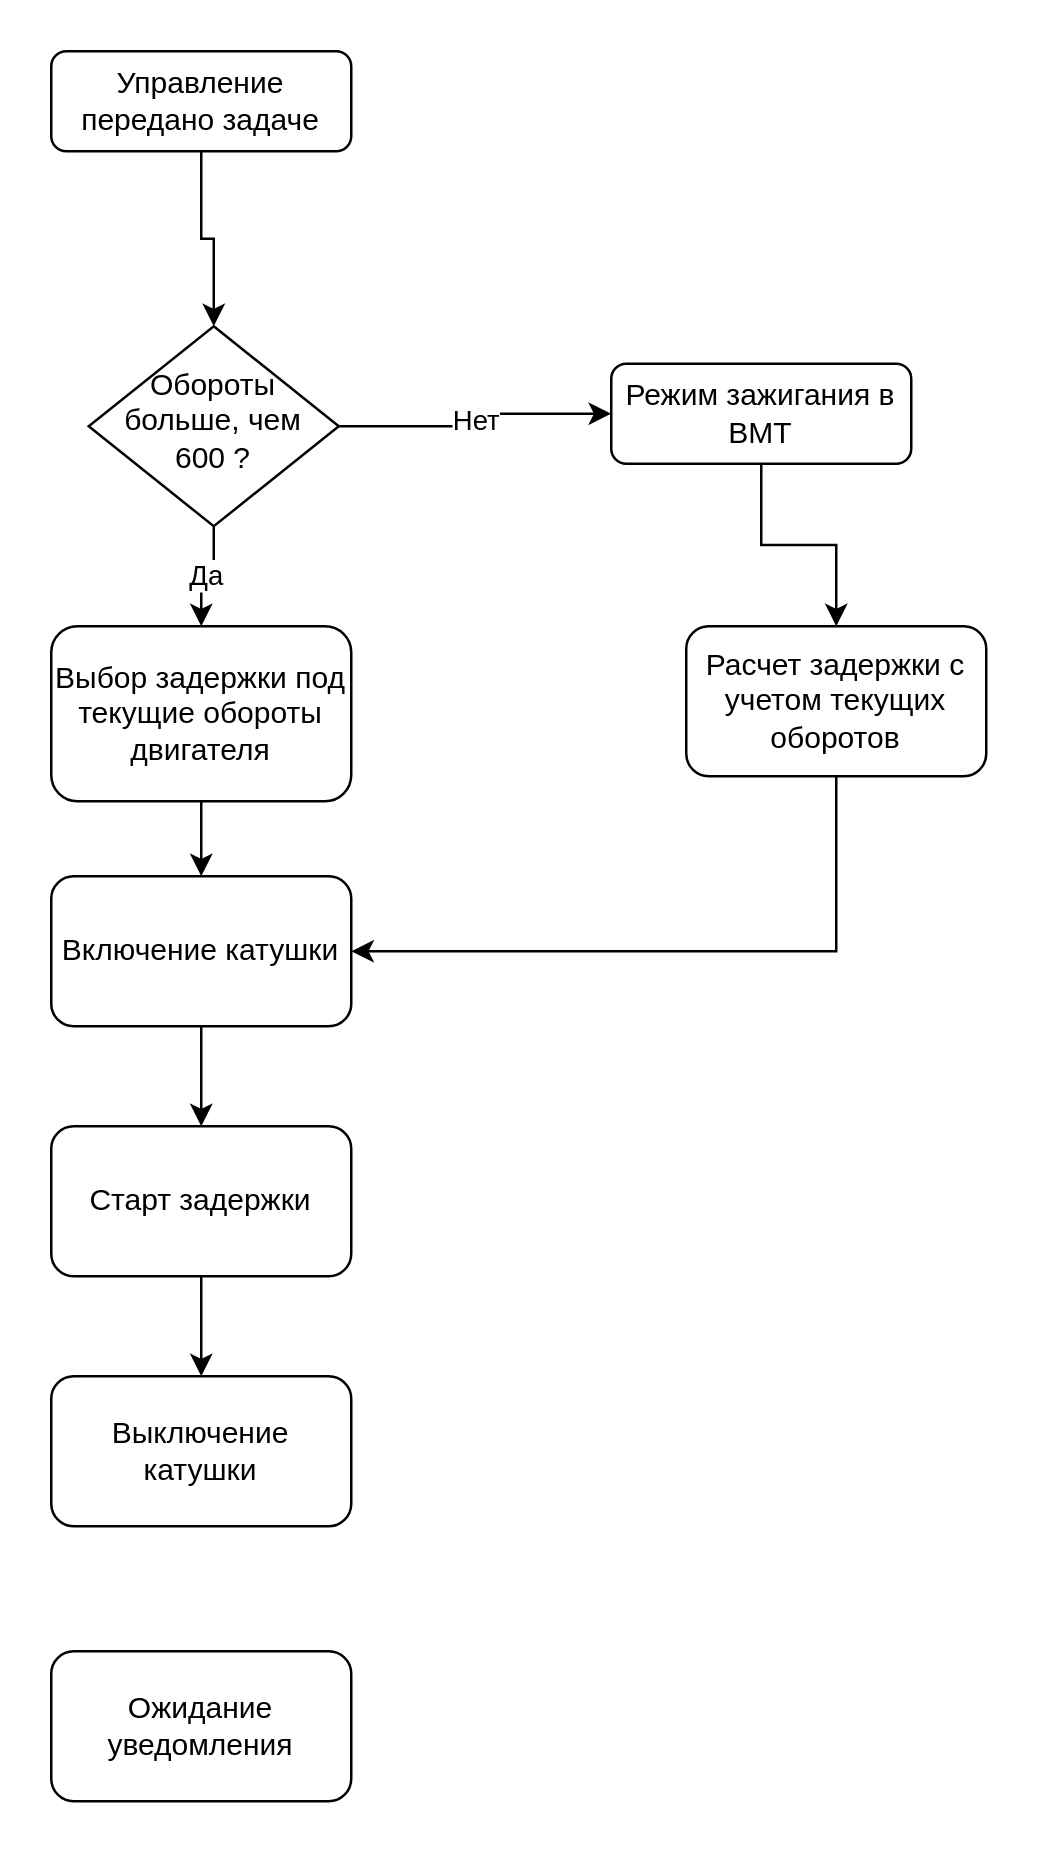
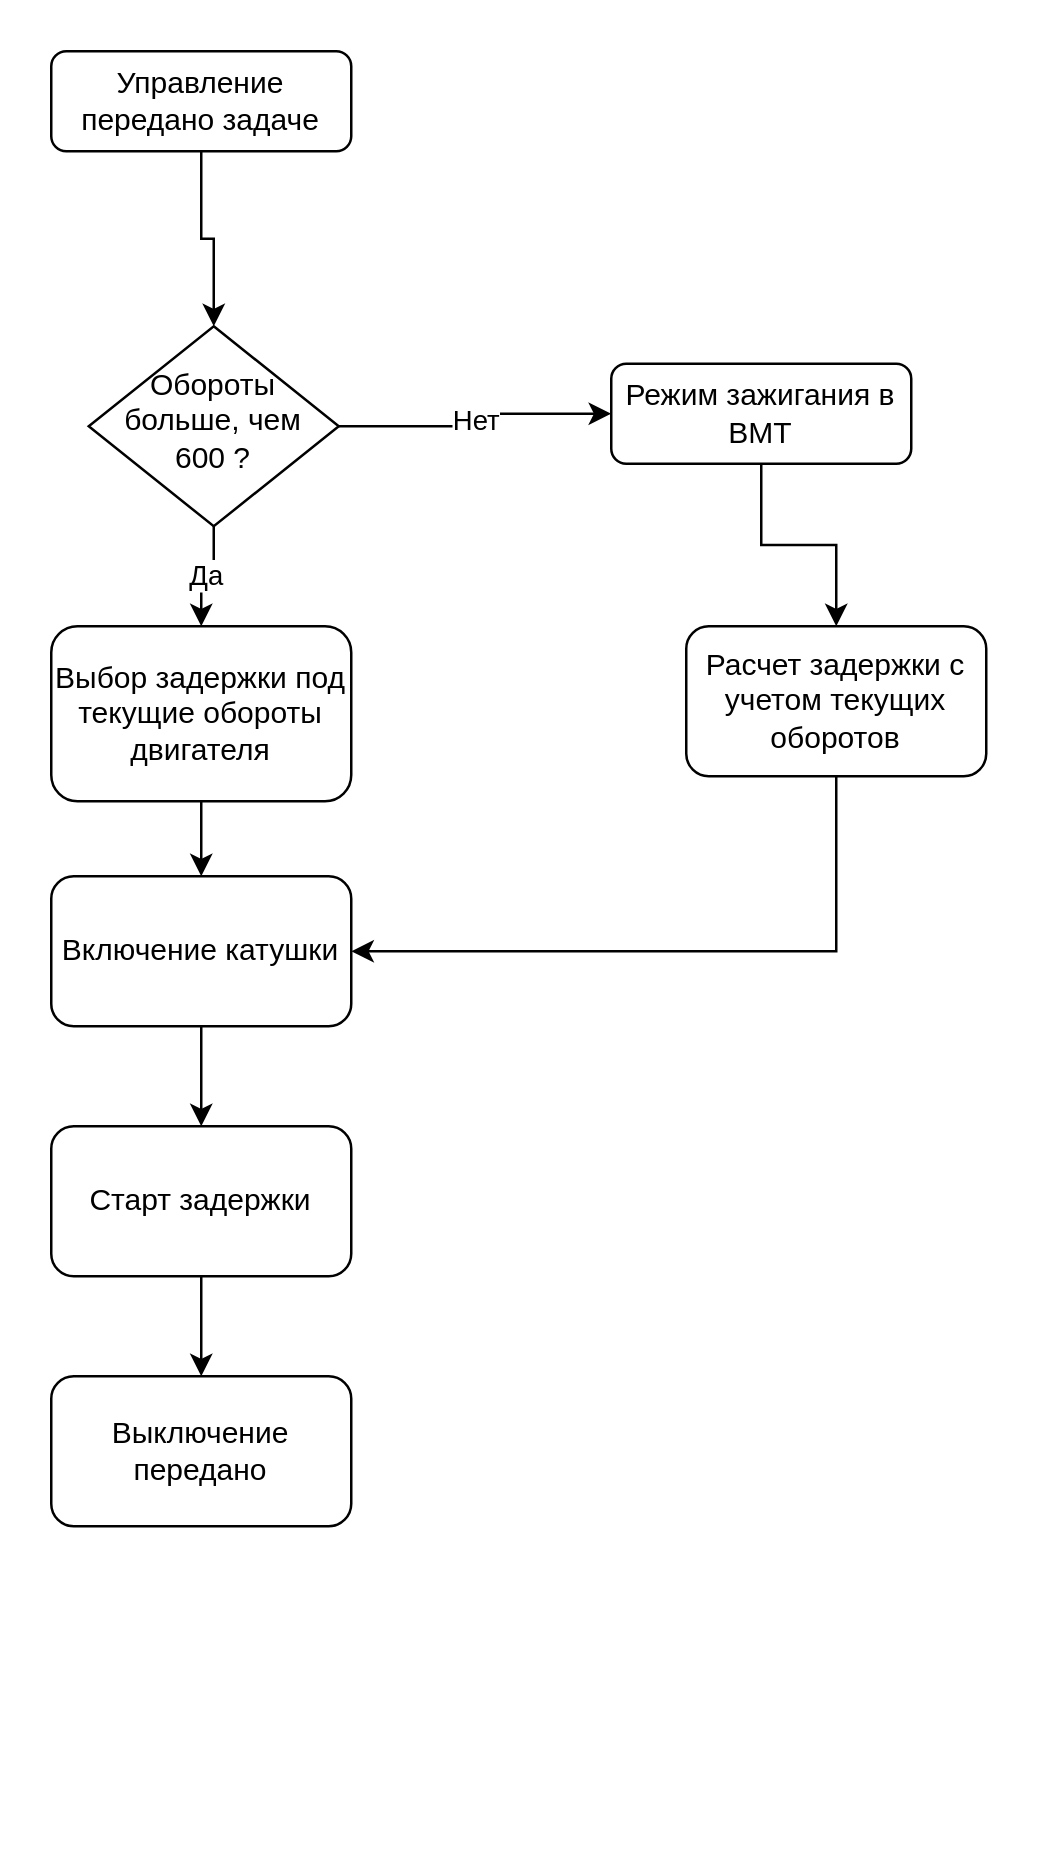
(201, 1451) -> (201, 1451)
(201, 1726) -> none
